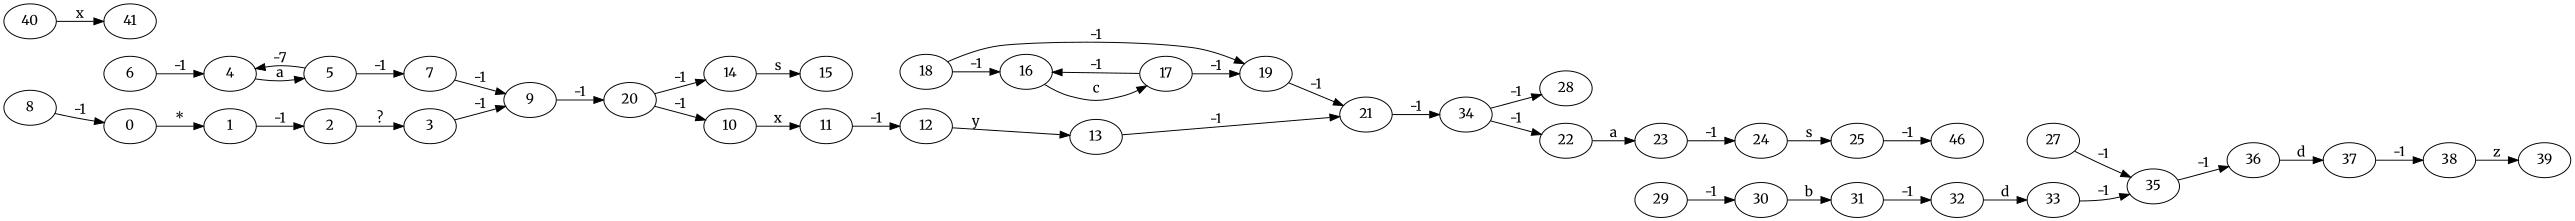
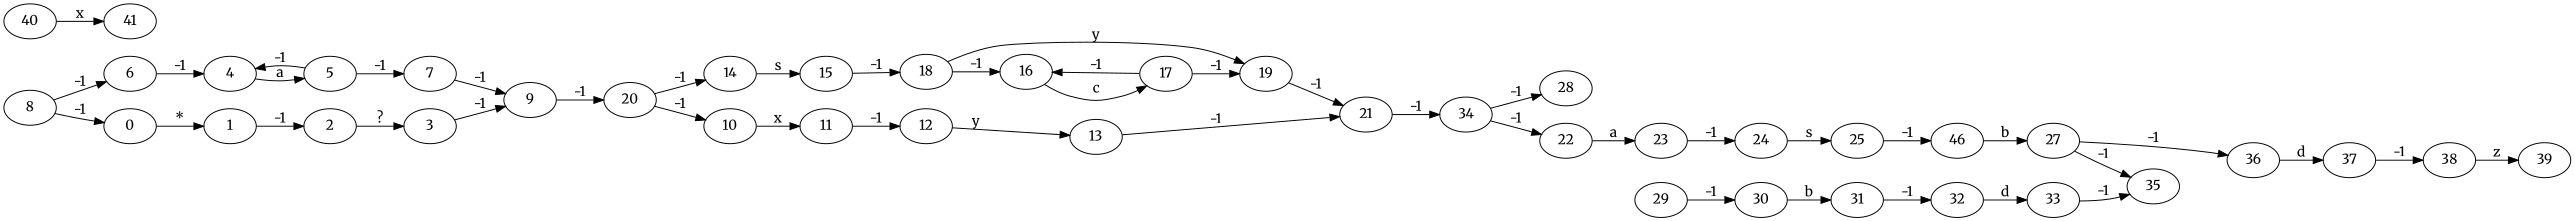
(1096, 35) -> (1096, 35)
(280, 59) -> (280, 59)
none -> (871, 73)
none -> (75, 92)
none -> (2000, 141)
(2199, 175) -> (2149, 146)
